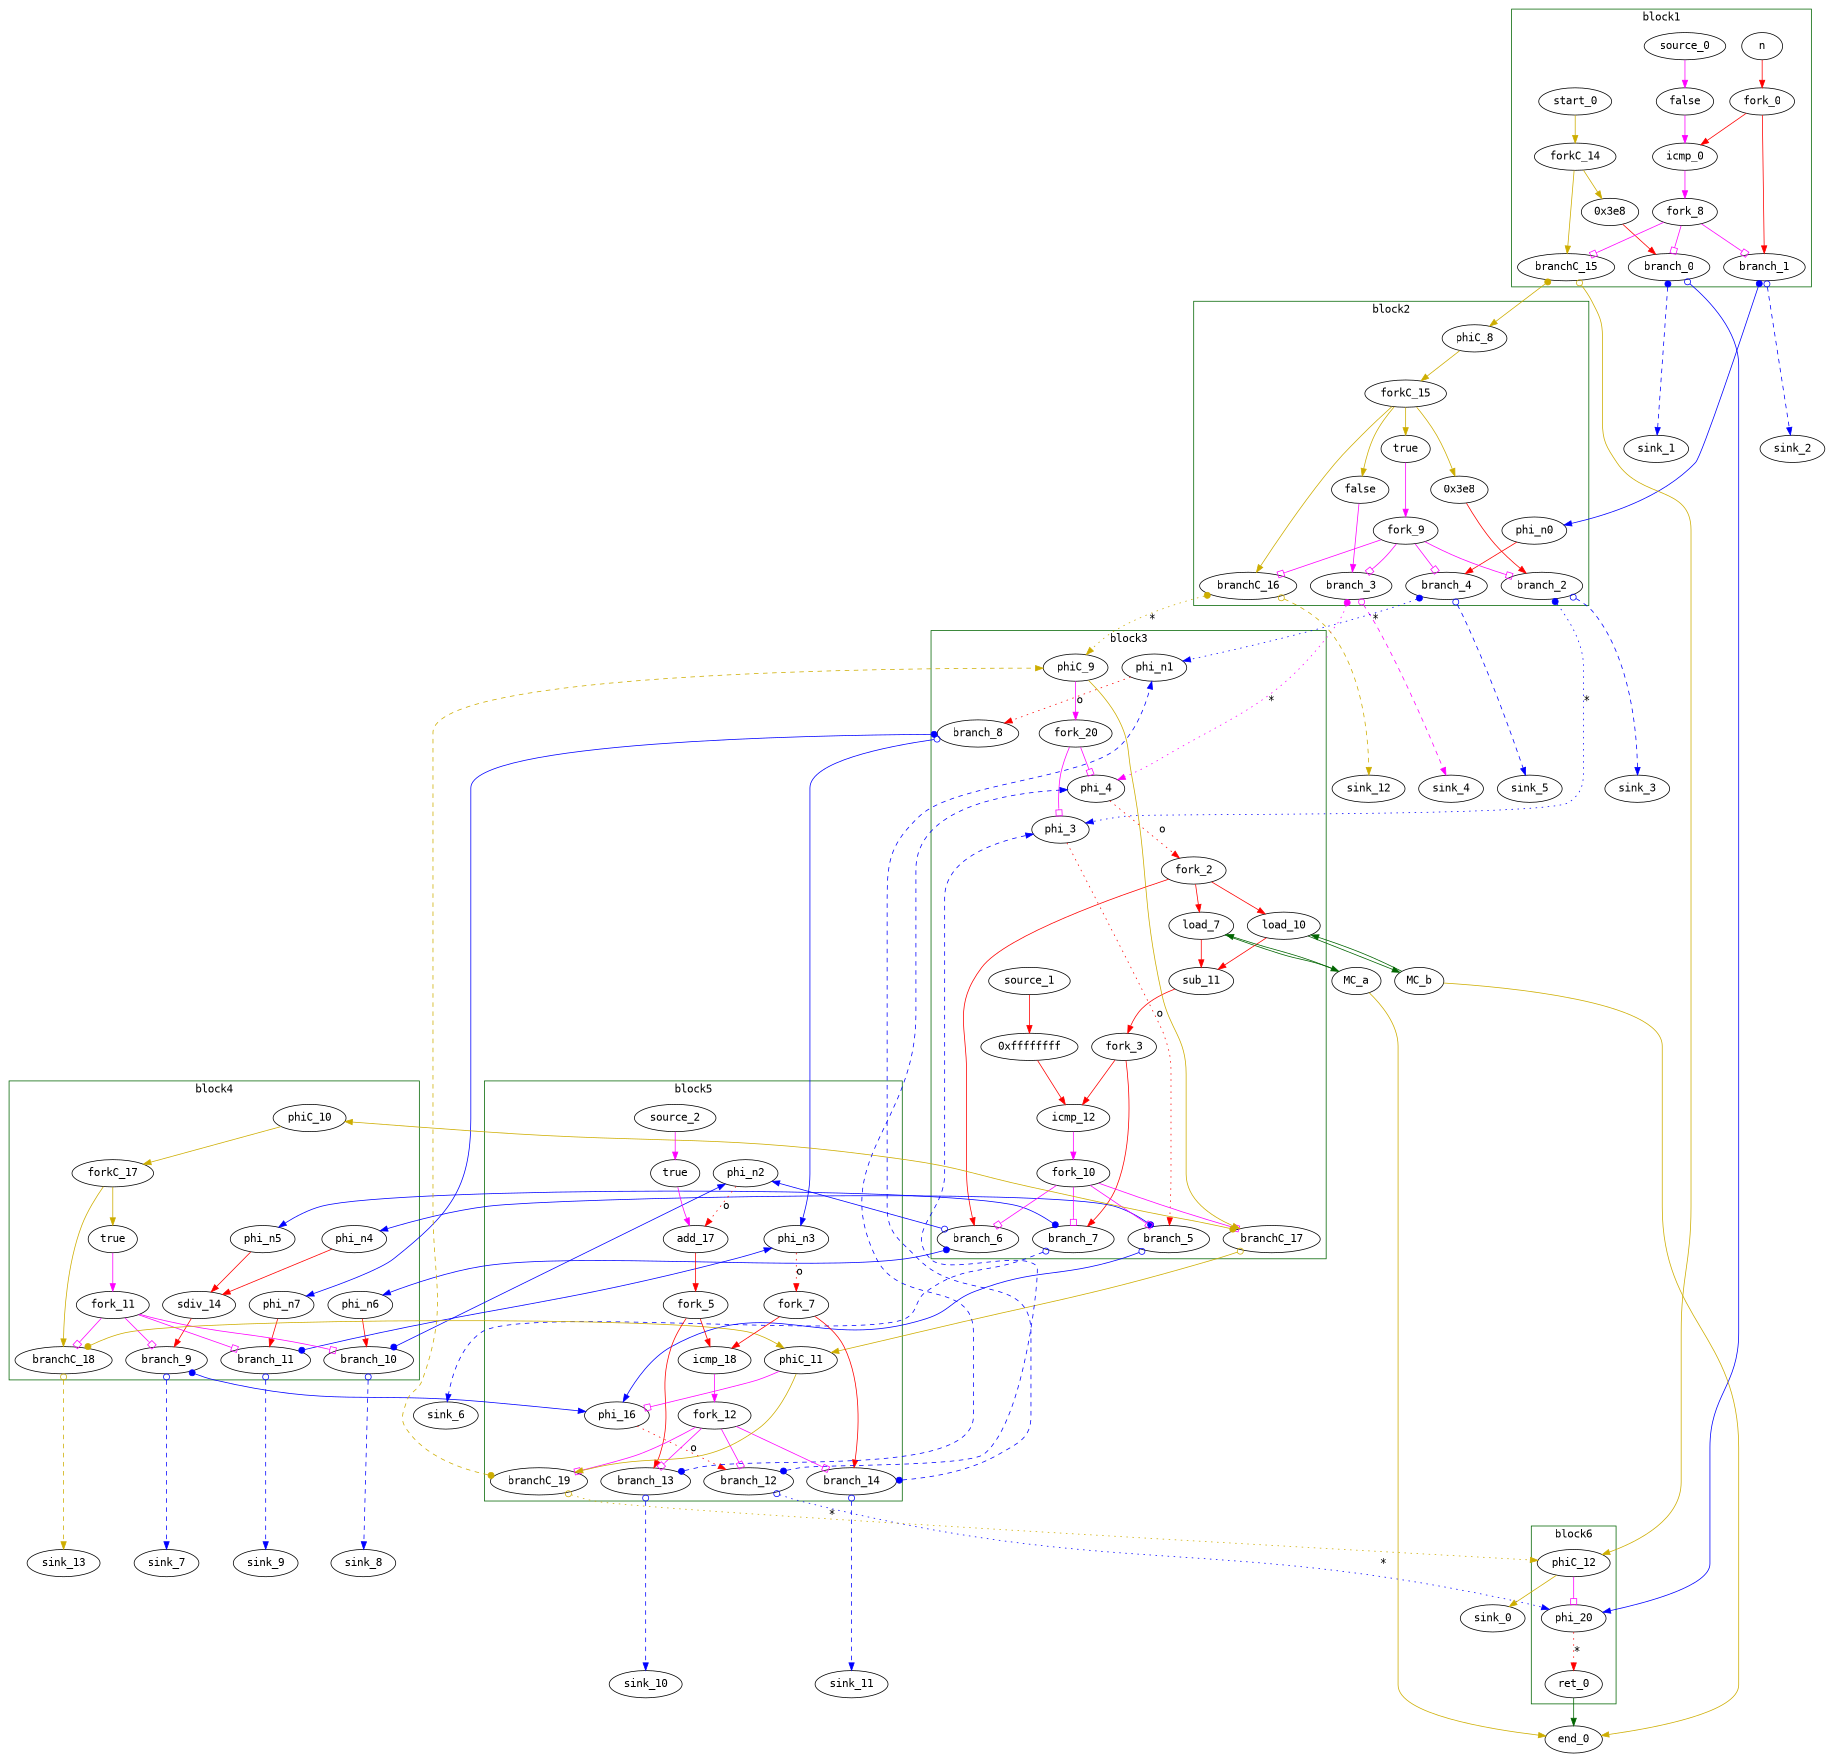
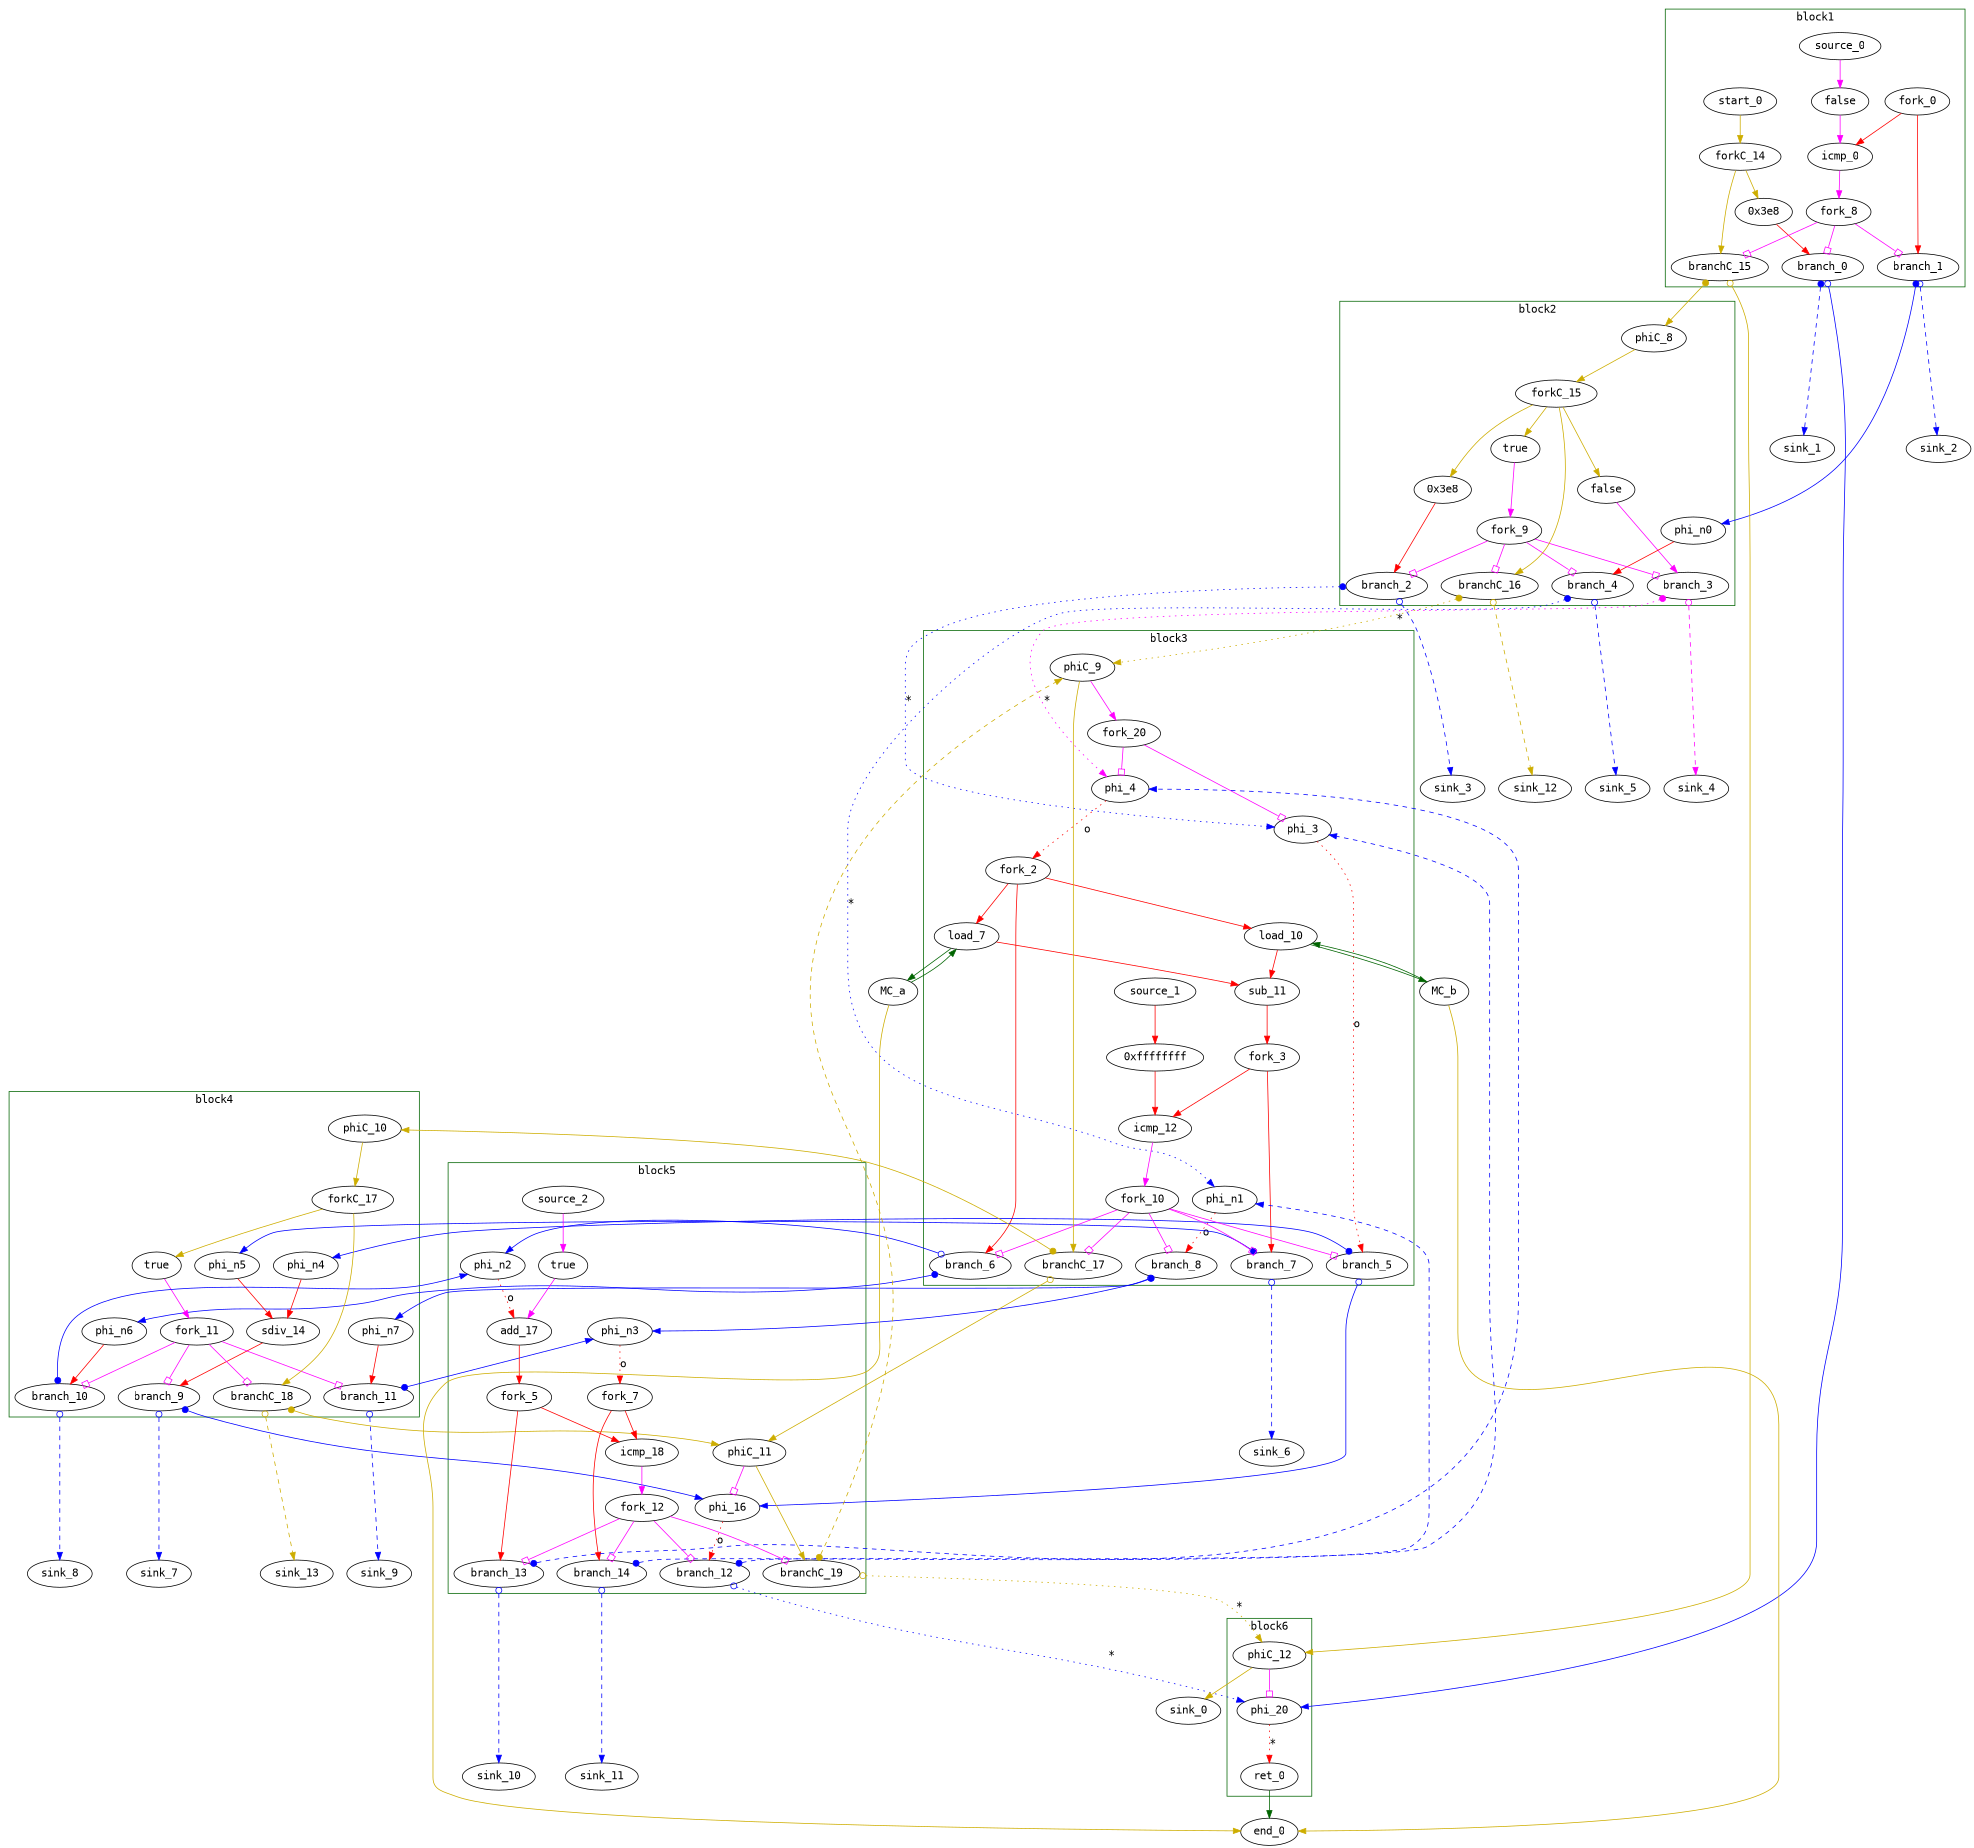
(1762, 46) -> none
none -> (1159, 1233)
